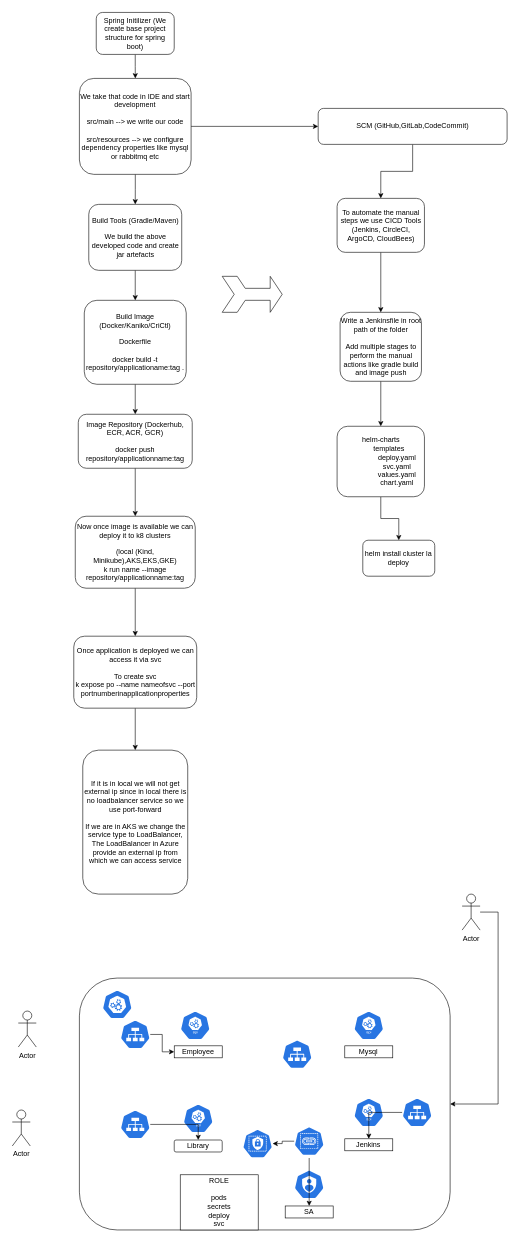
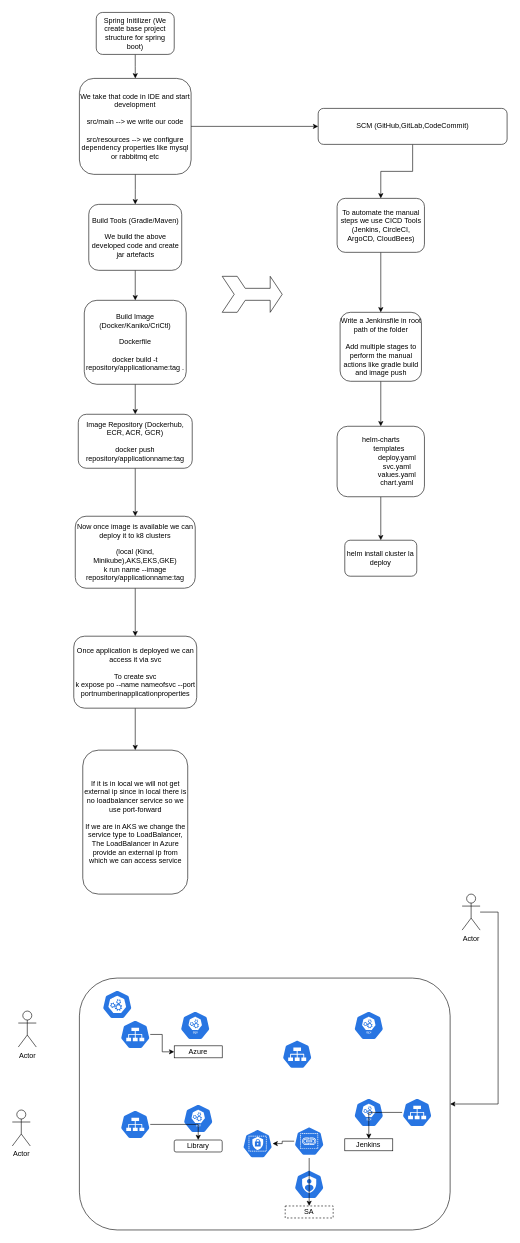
(399, 558) -> (381, 558)
(198, 1052) -> (198, 1052)
(369, 1052) -> none
(219, 1203) -> none
(309, 1212) -> (309, 1212)
